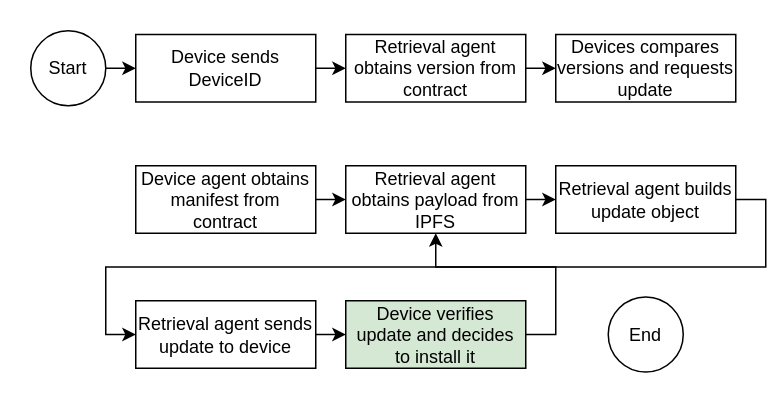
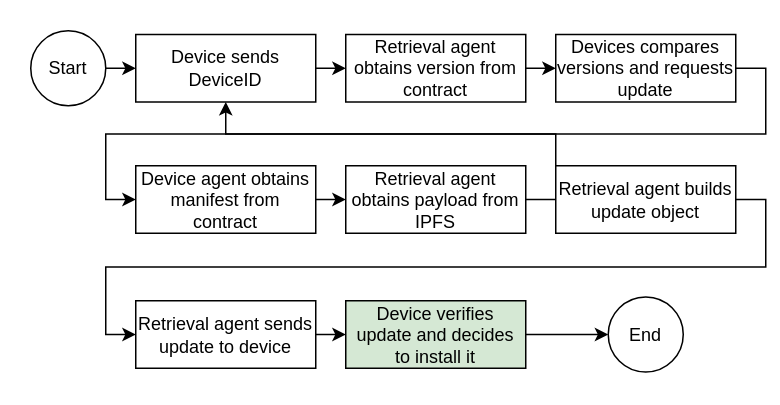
none -> (709, 134)
(544, 200) -> (556, 151)
(556, 303) -> (575, 335)
